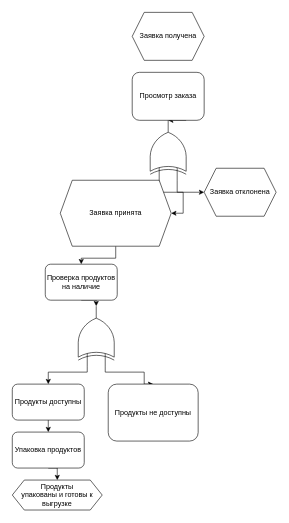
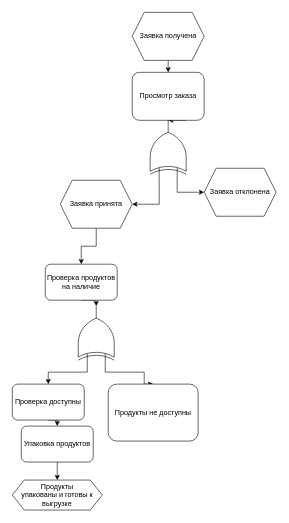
none -> (168, 66)
(116, 213) -> (96, 204)
(48, 402) -> (48, 402)
(48, 450) -> (57, 444)
